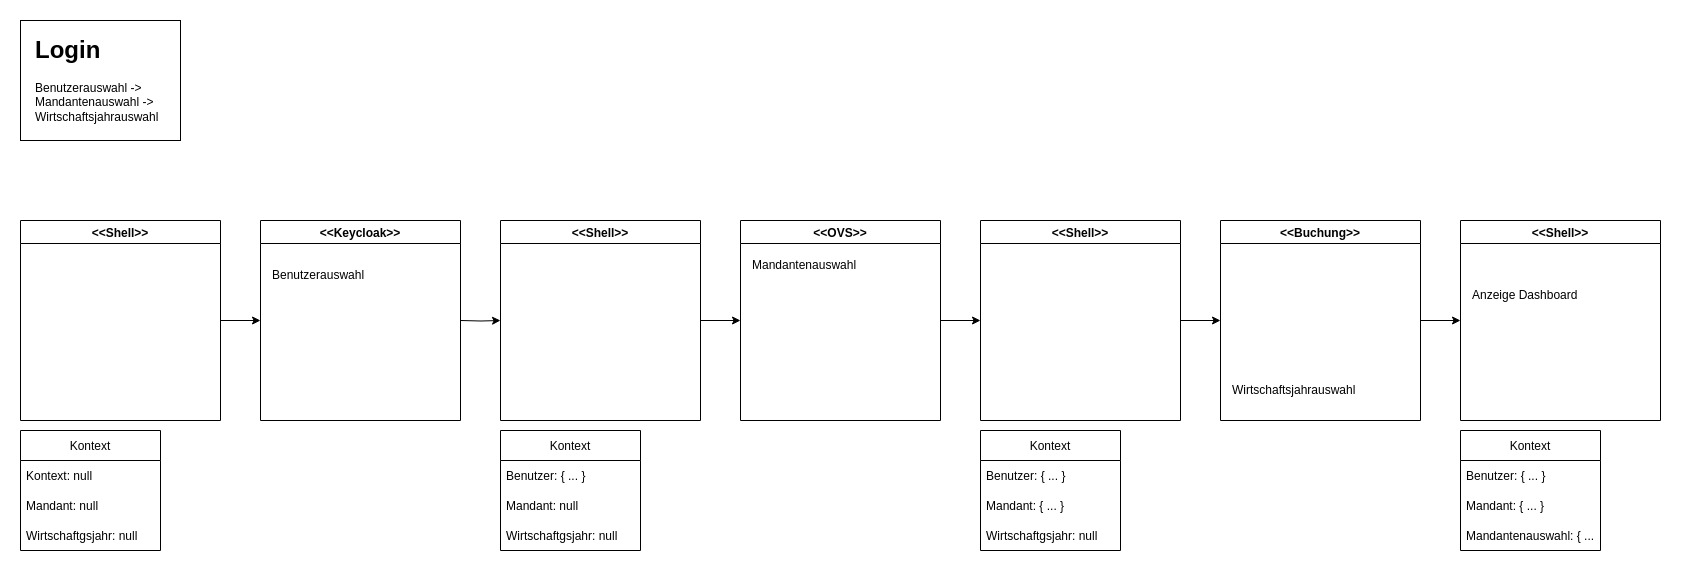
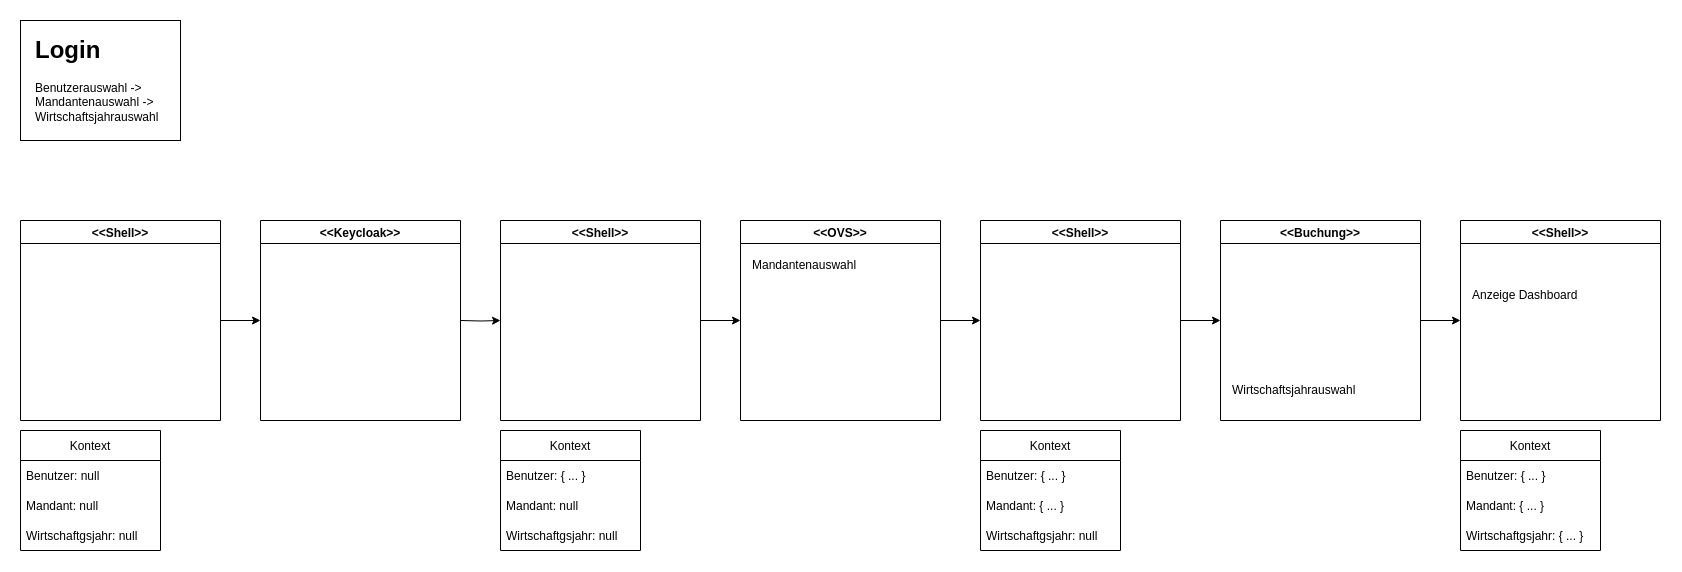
(361, 276) -> none
(63, 476) -> (67, 476)
(1538, 536) -> (1538, 536)
